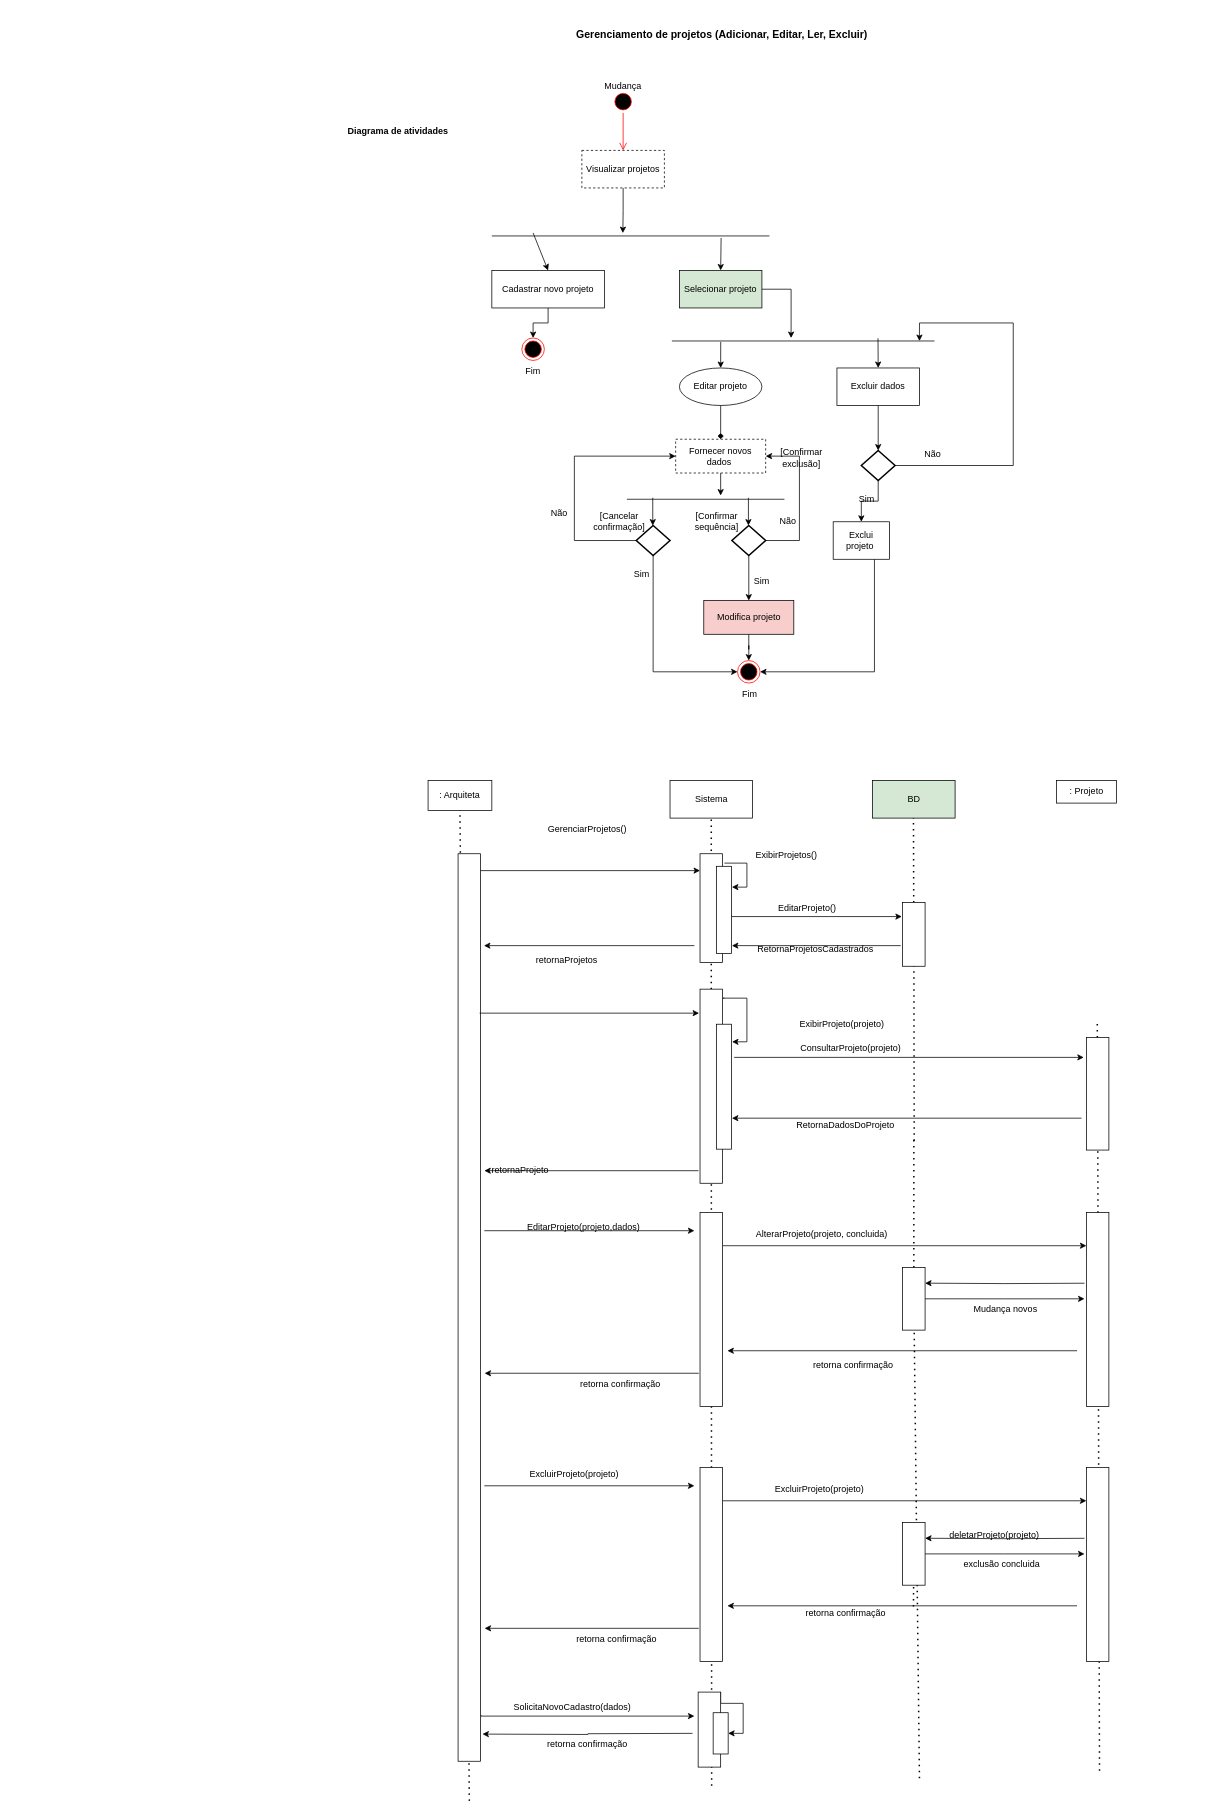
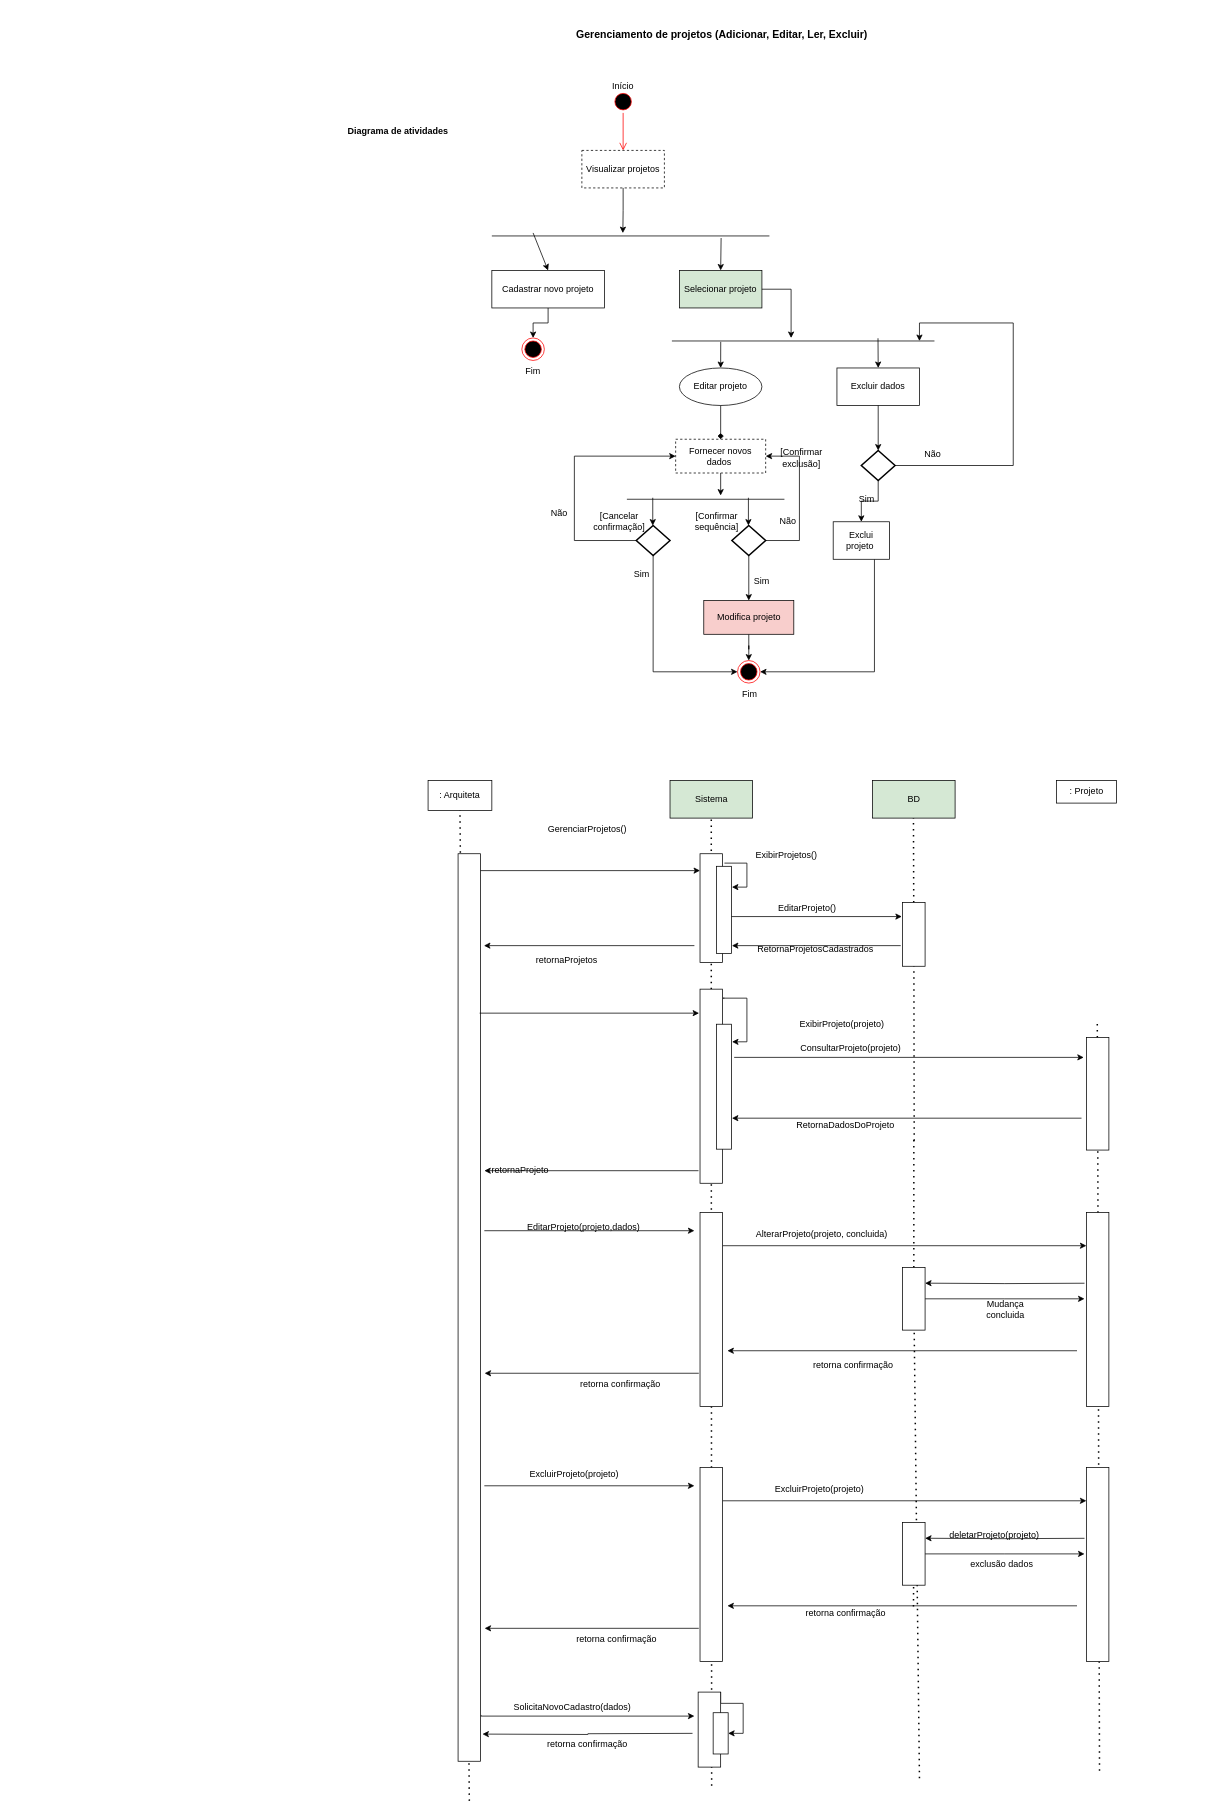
(623, 87) -> (623, 87)
(711, 799) -> (711, 799)
(1005, 1309) -> (1005, 1309)
(1002, 1564) -> (1002, 1564)
